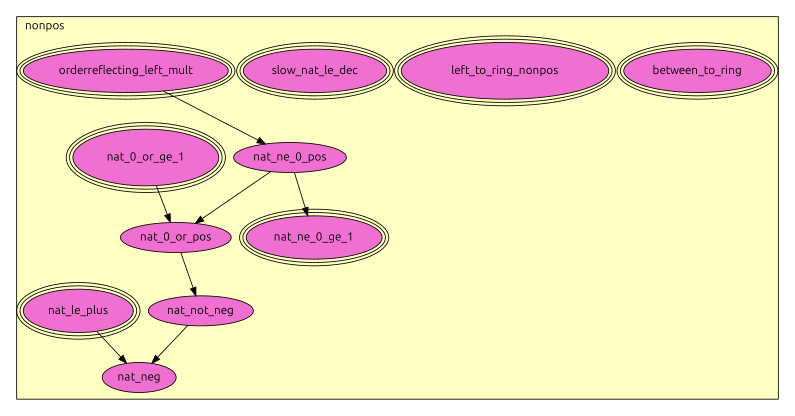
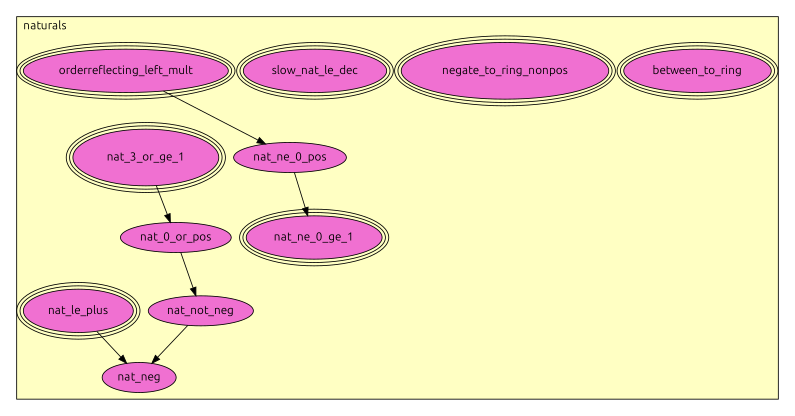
(45, 26) -> (45, 26)
(505, 71) -> (505, 71)
(146, 158) -> (146, 158)
(236, 195) -> none
